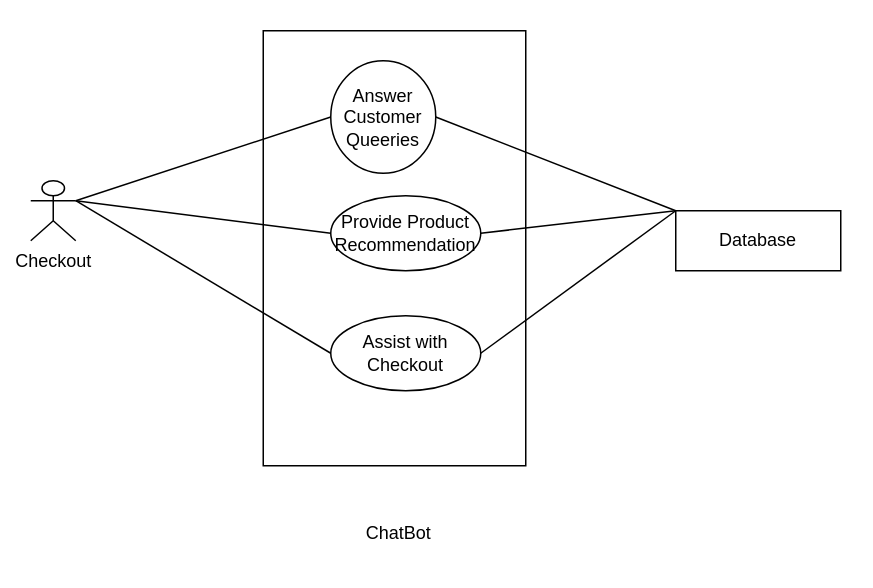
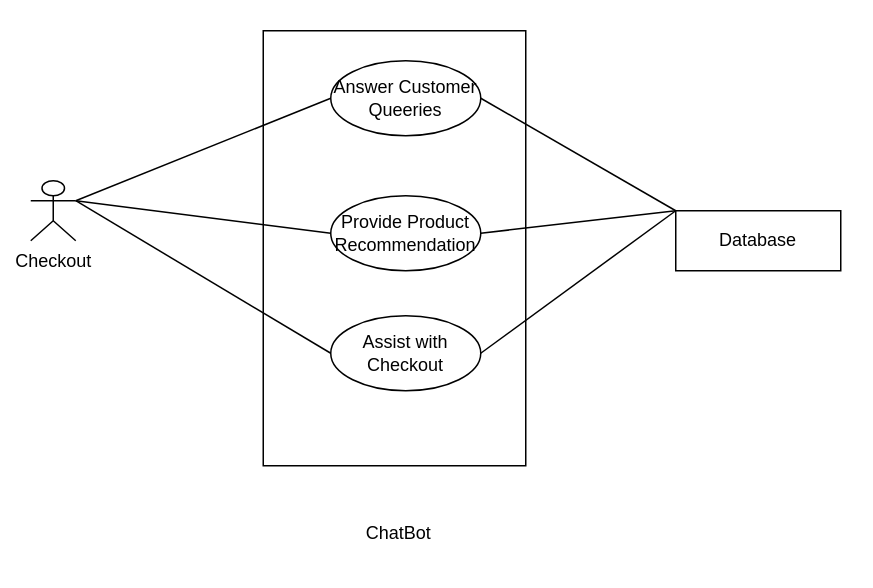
(383, 117) -> (406, 98)
